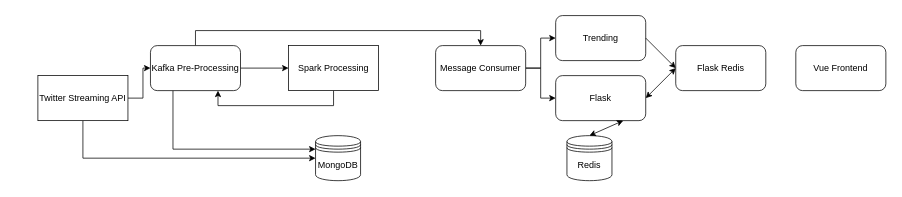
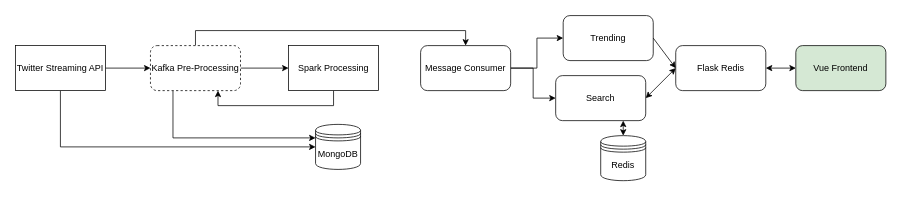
(600, 38) -> (608, 38)
(195, 68) -> (195, 68)
(480, 68) -> (465, 68)
none -> (771, 68)
(840, 68) -> (840, 68)
(83, 98) -> (60, 68)
(600, 98) -> (600, 98)
(338, 158) -> (338, 147)
(589, 158) -> (623, 158)
